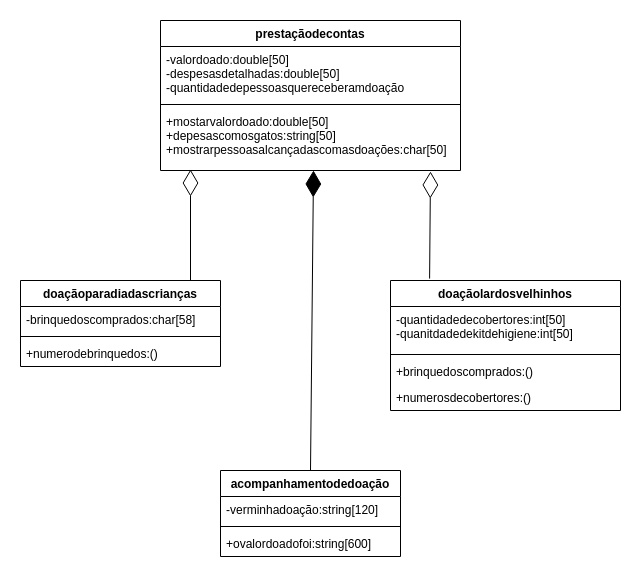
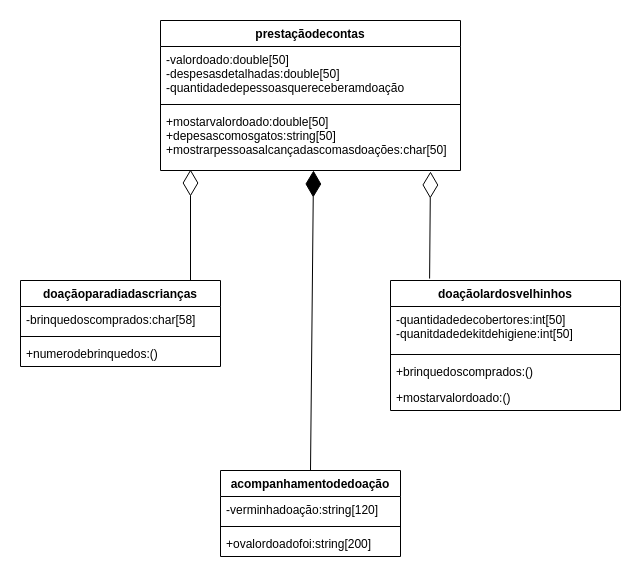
(472, 398) -> (460, 398)
(310, 544) -> (310, 544)
